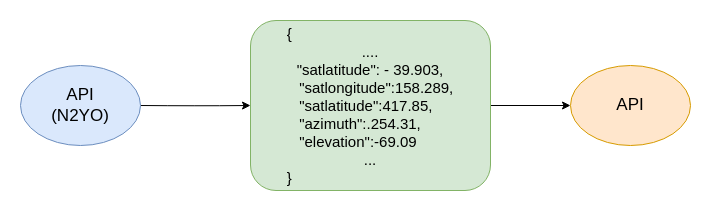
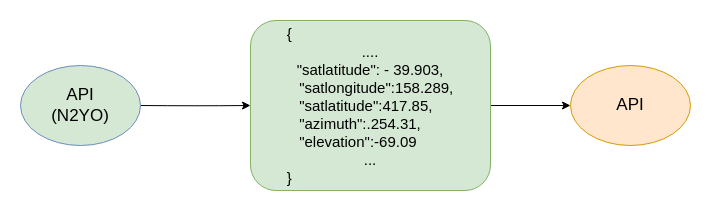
(81, 106) -> (81, 106)
